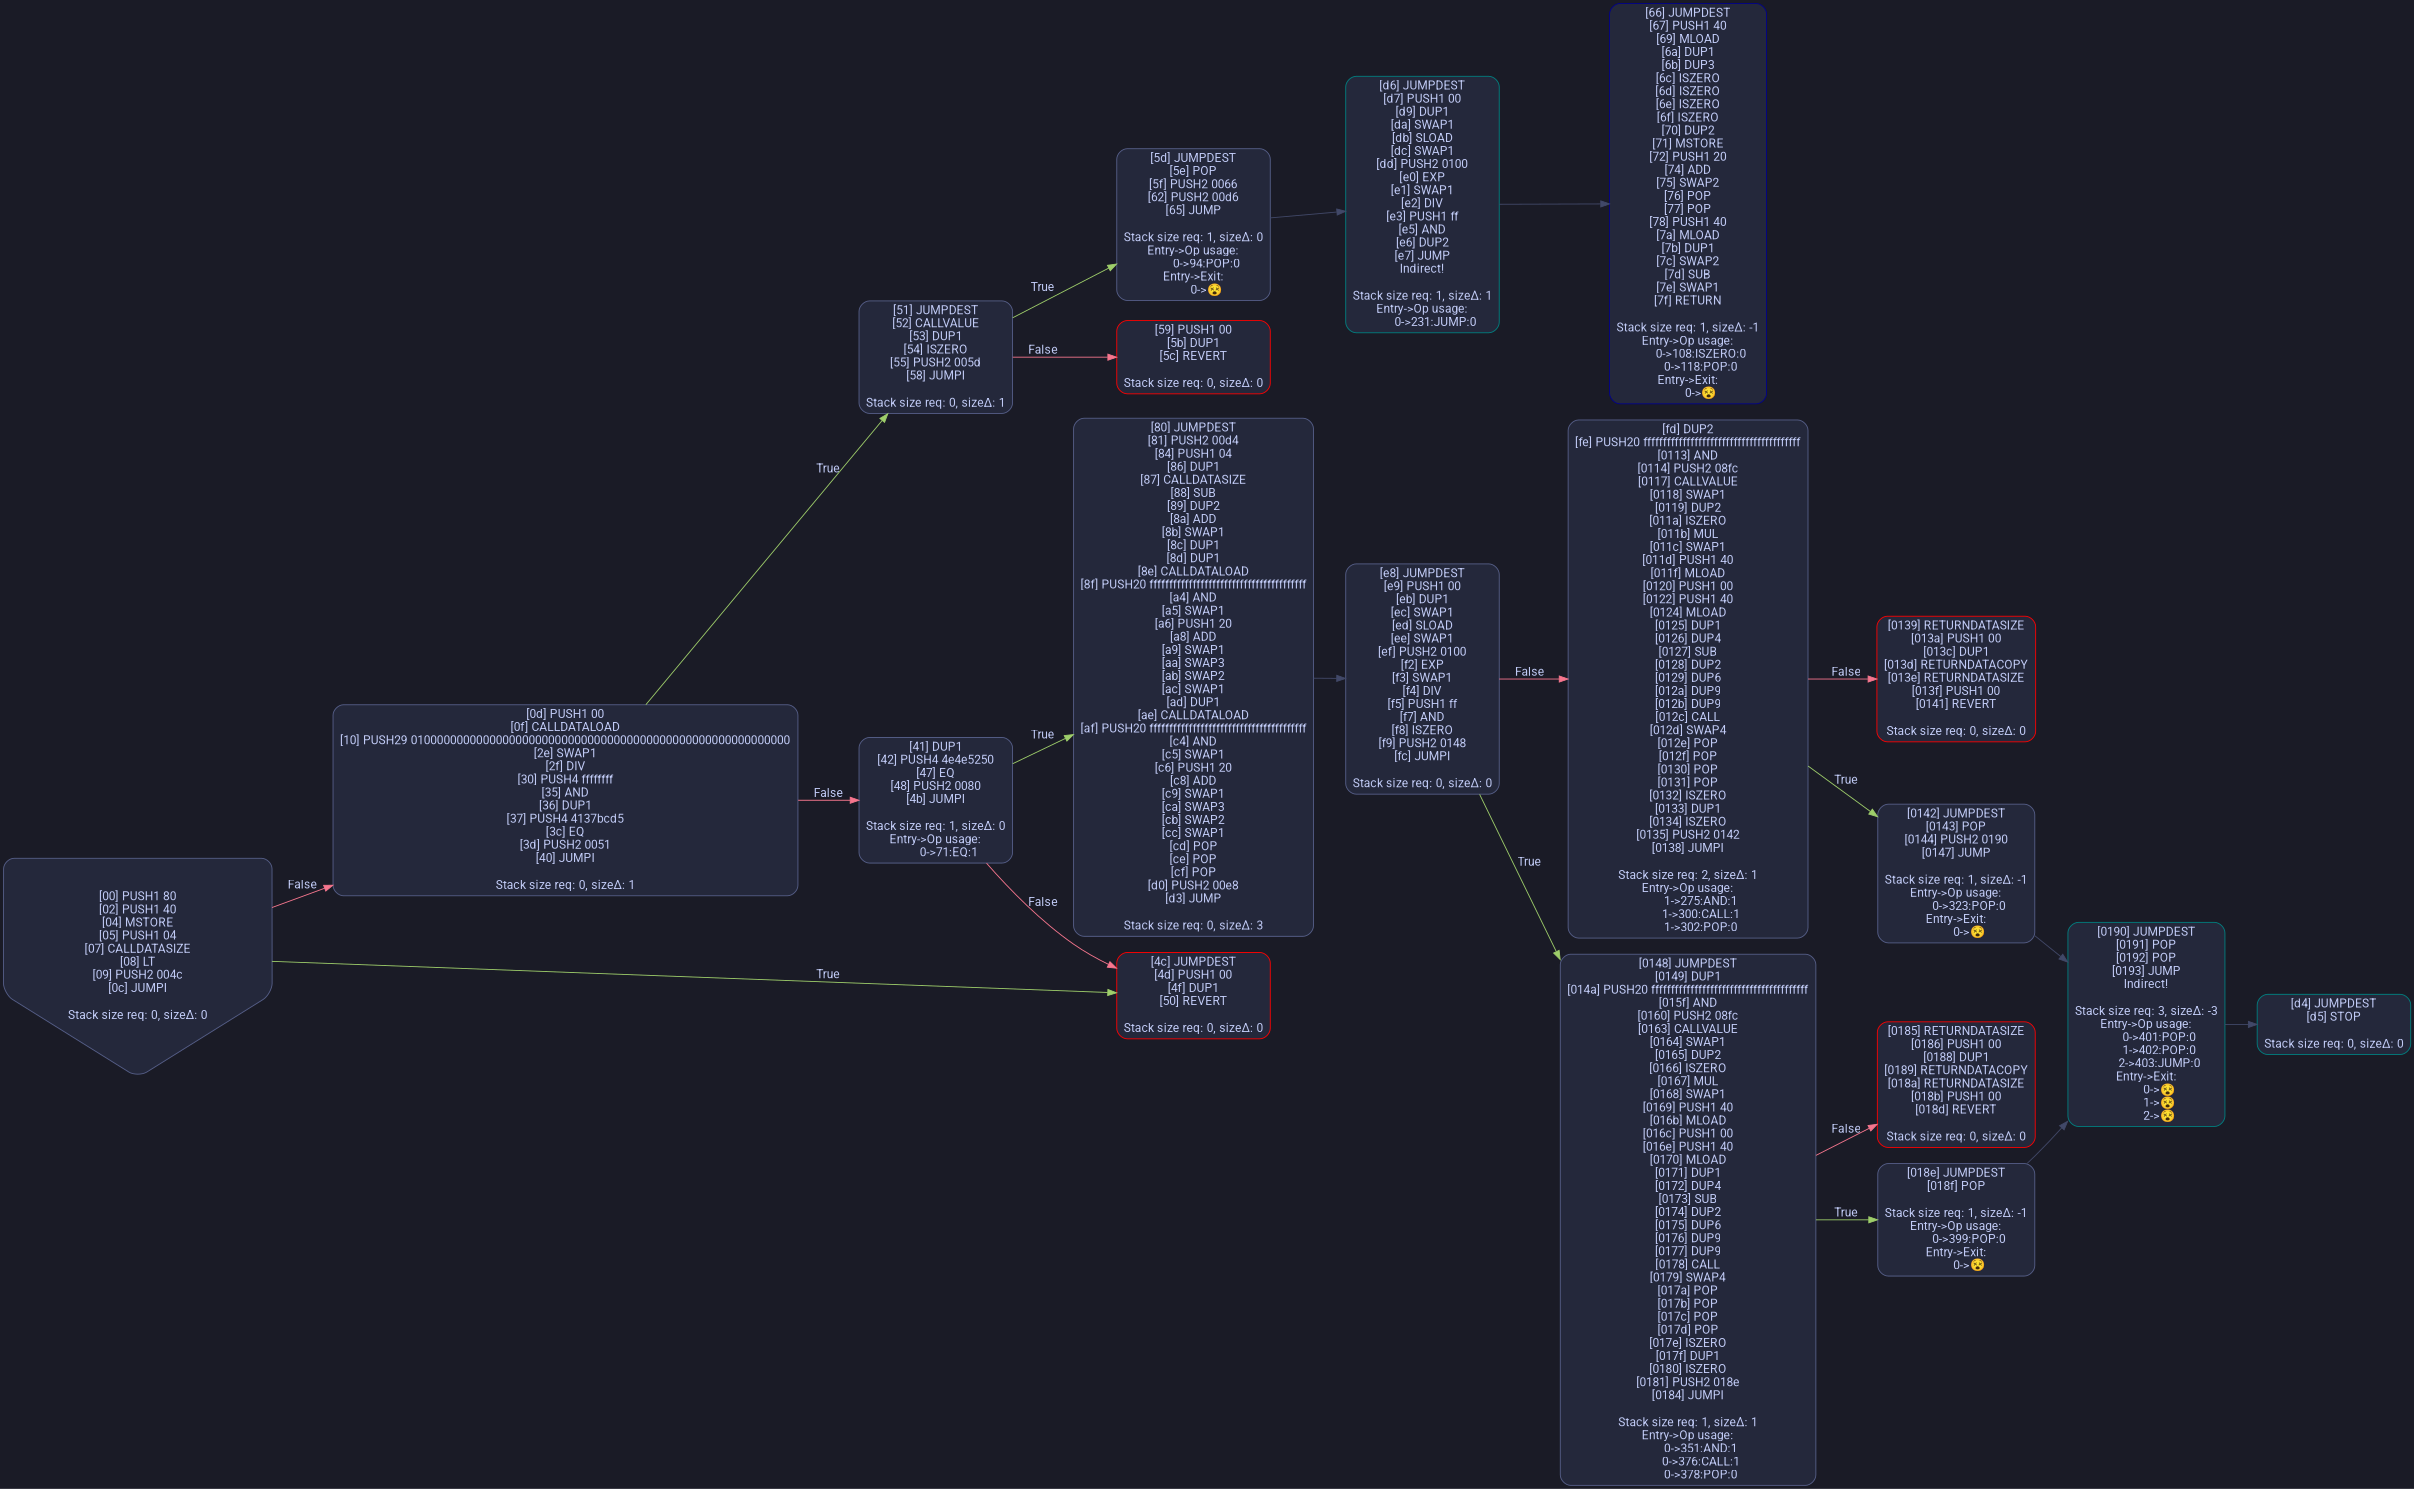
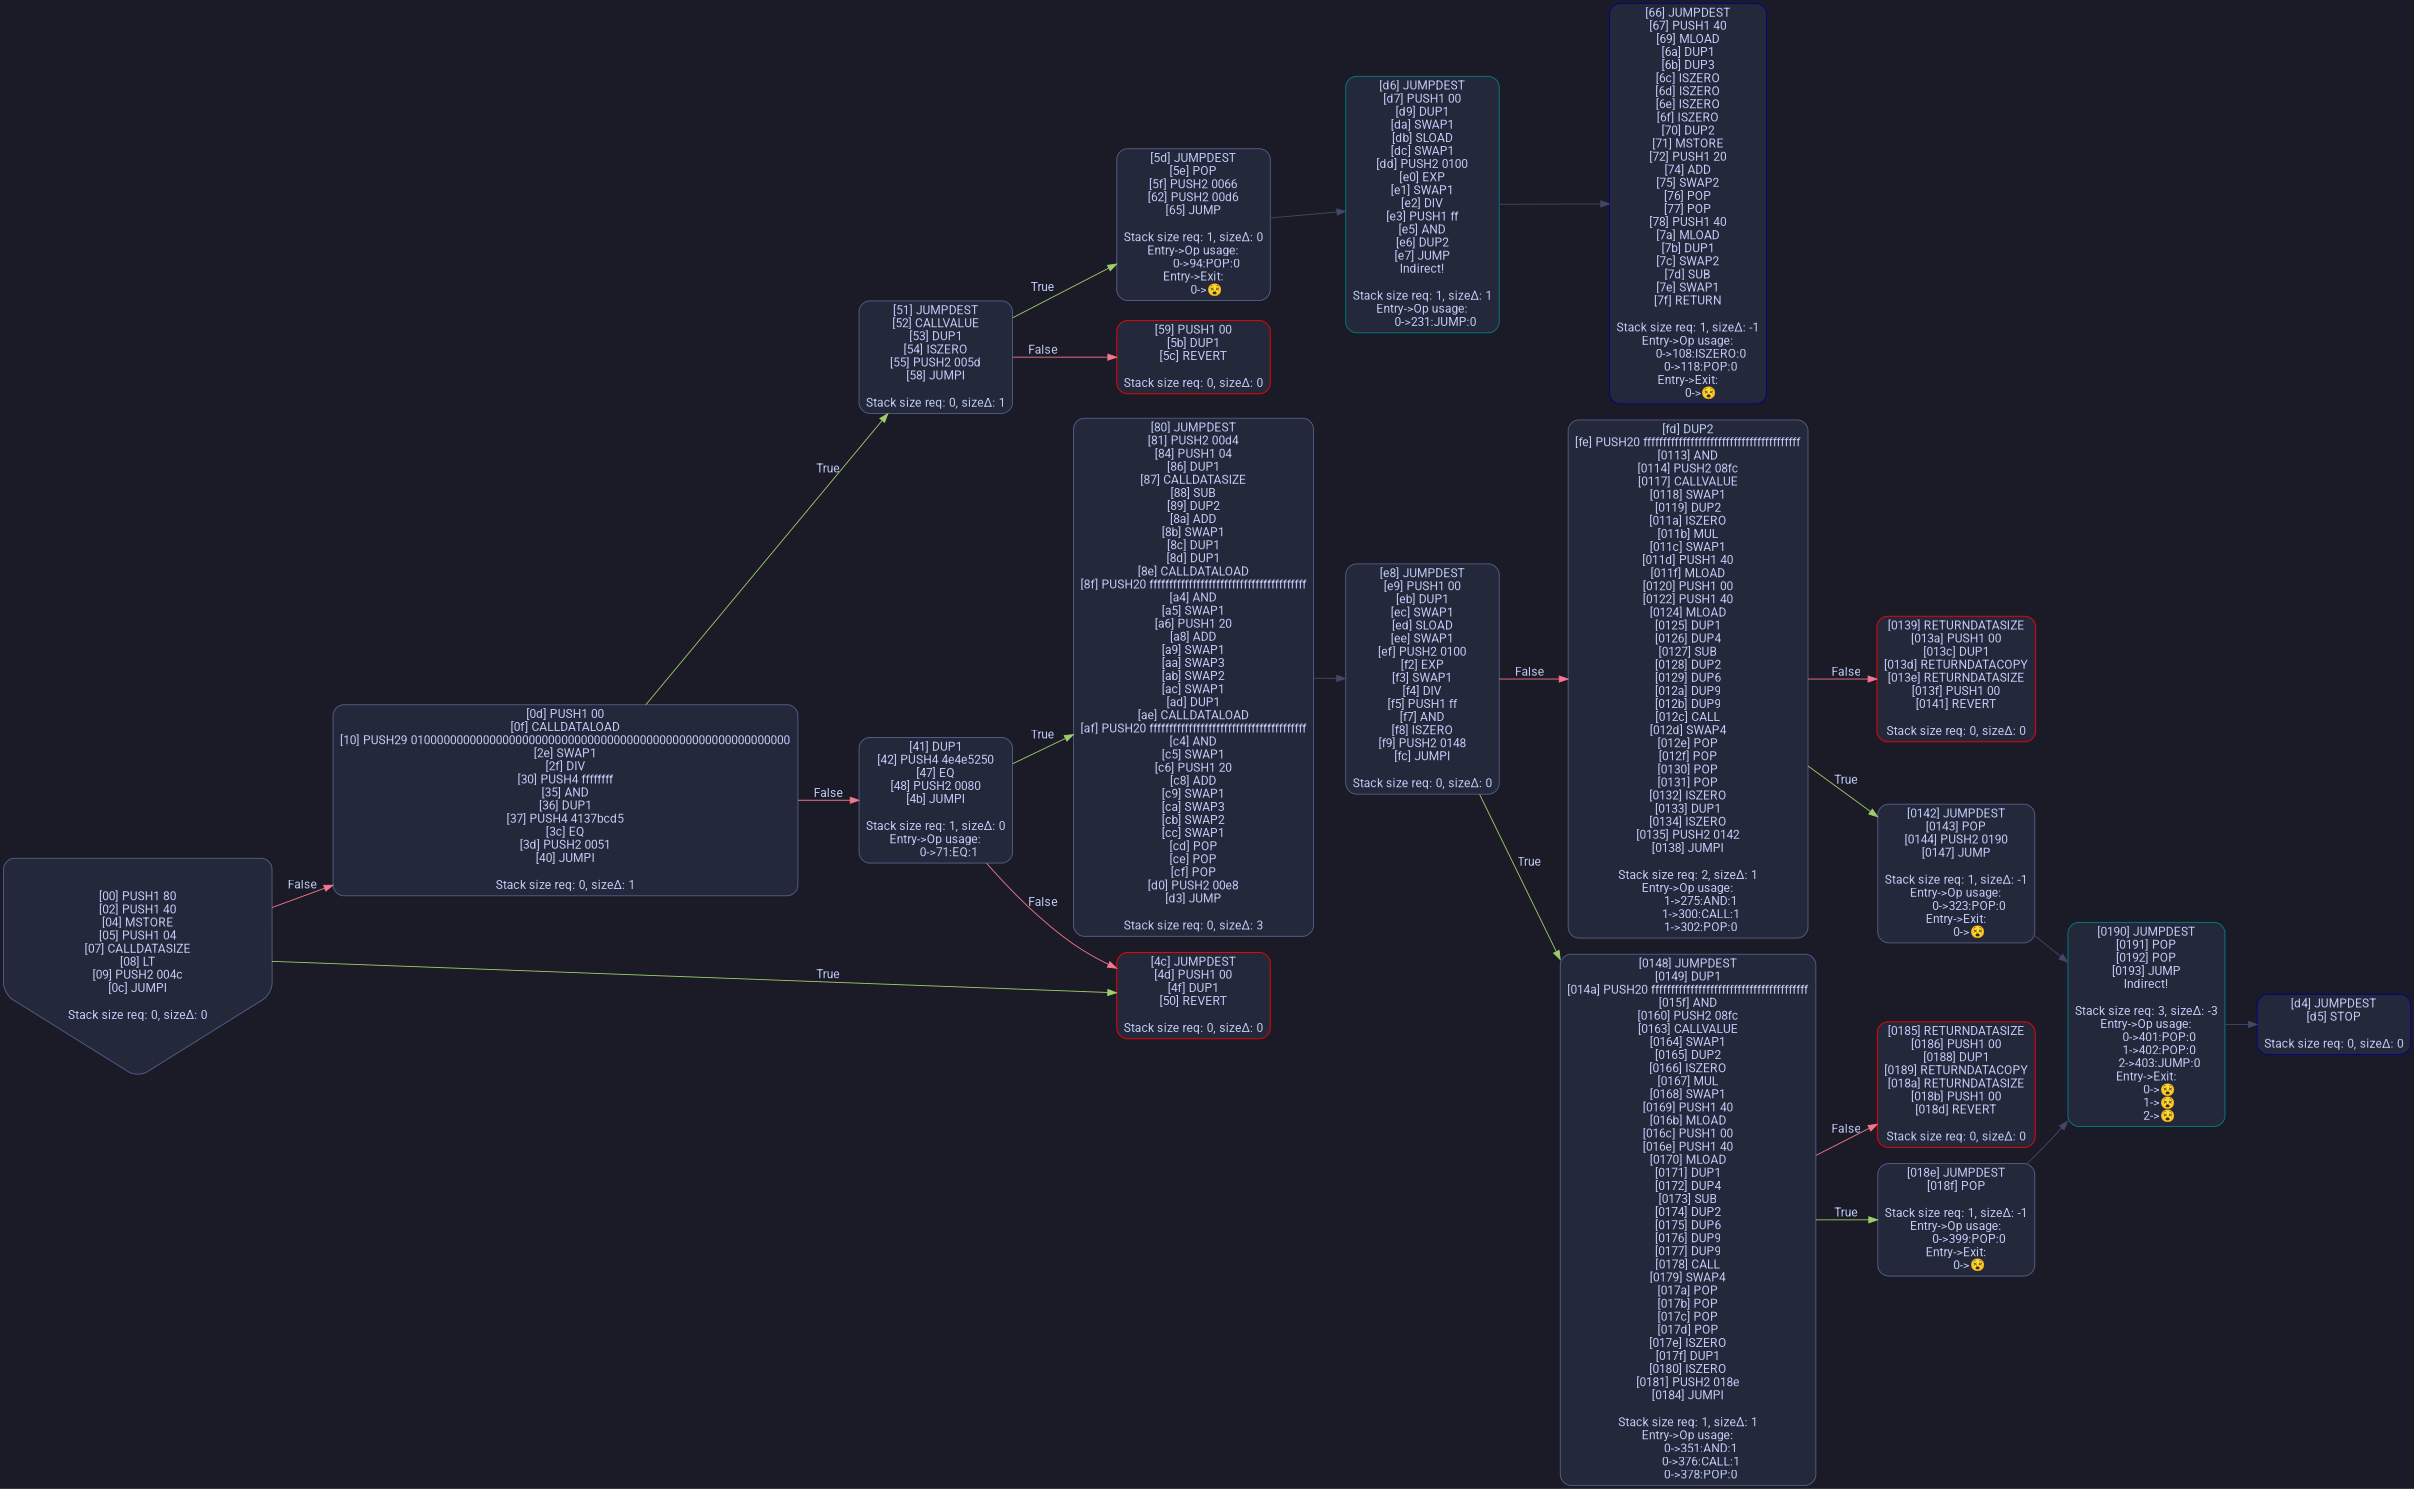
(2334, 1024) -> (2334, 1024)
